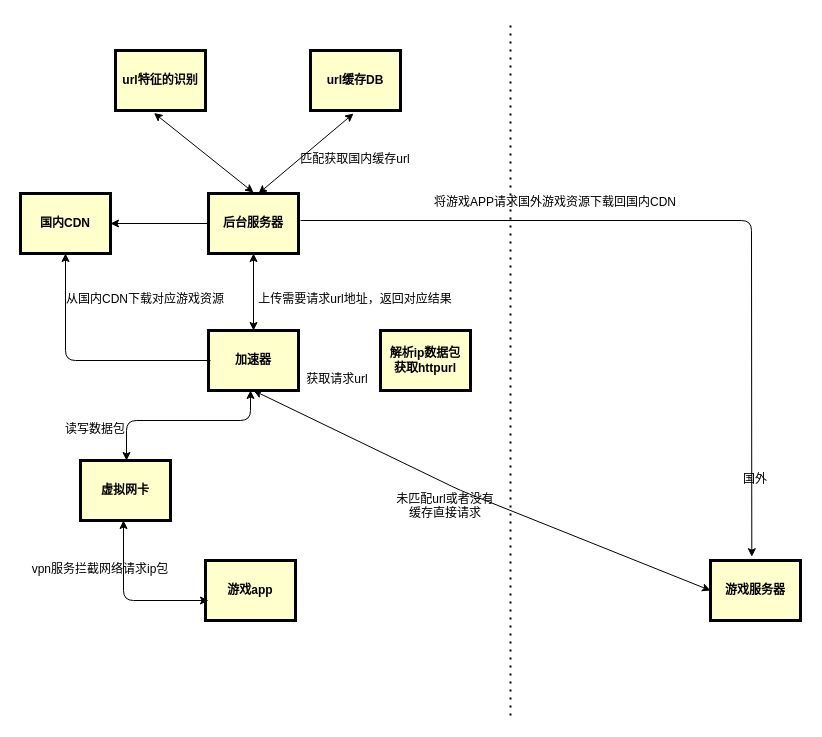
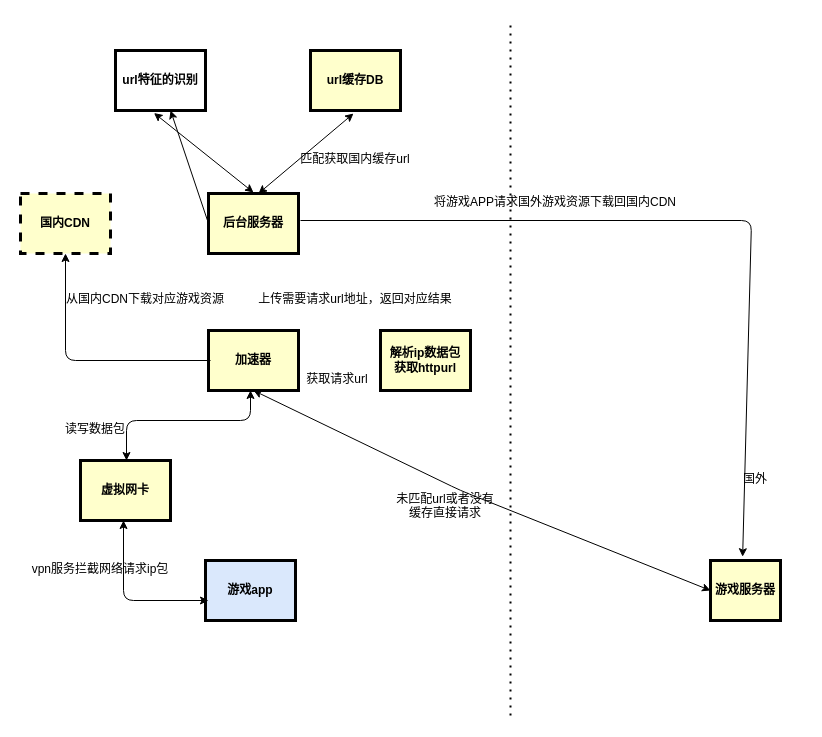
(161, 81) -> (161, 81)
(66, 224) -> (66, 224)
(163, 224) -> (191, 170)
(254, 292) -> none
(251, 591) -> (251, 591)
(756, 591) -> (746, 591)
